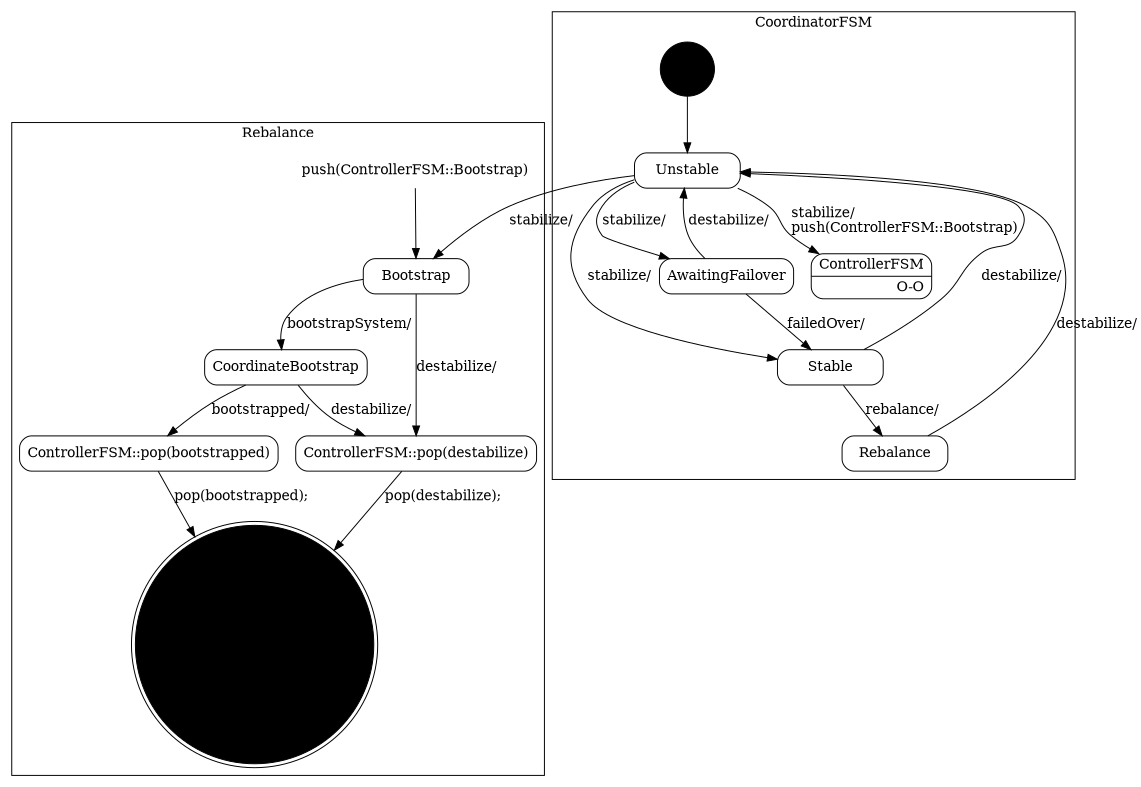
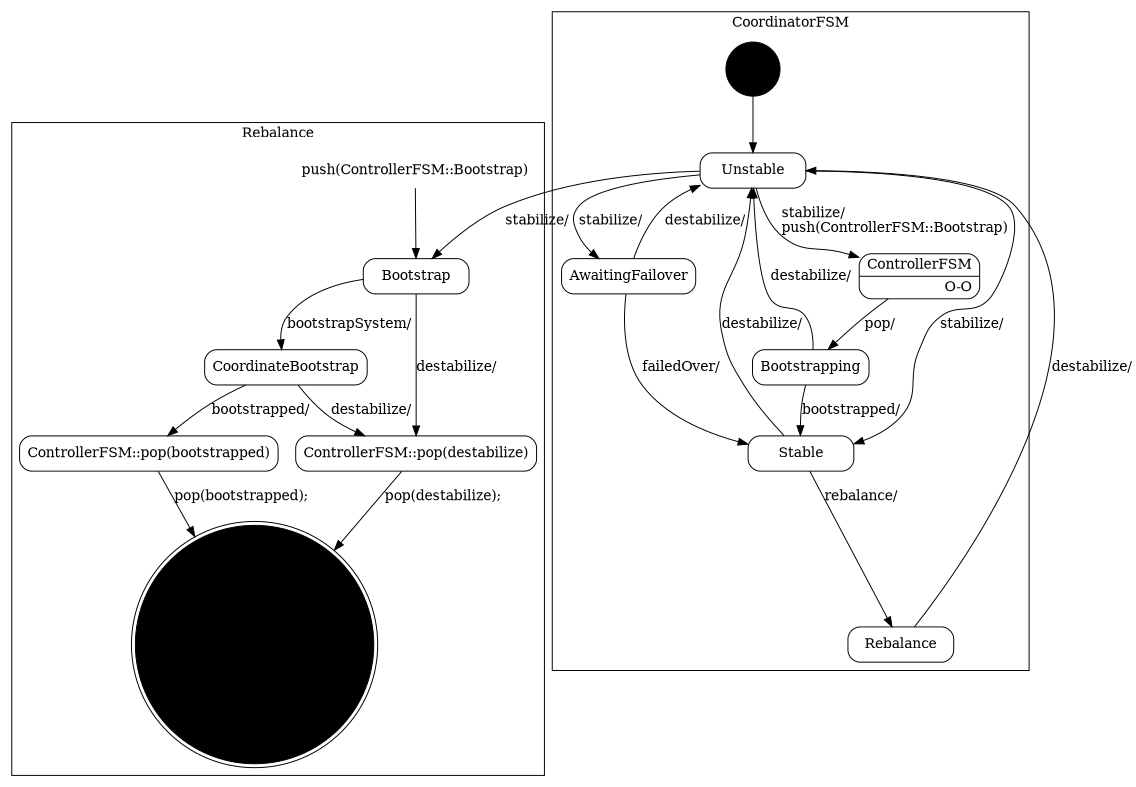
none -> (811, 367)
